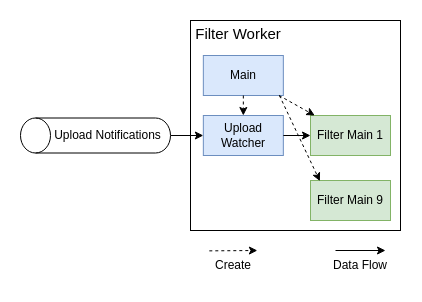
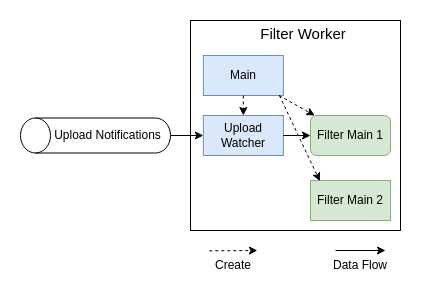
(238, 33) -> (303, 33)
(351, 136) -> (351, 136)
(351, 201) -> (351, 201)
